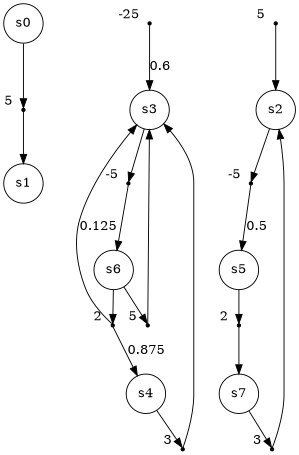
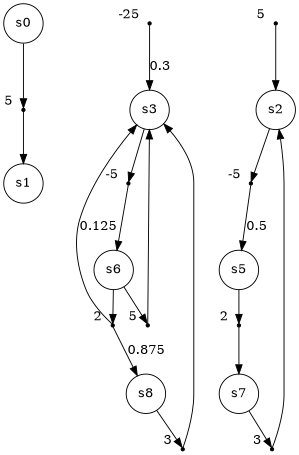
(160, 67) -> (160, 67)
(146, 394) -> (146, 394)
